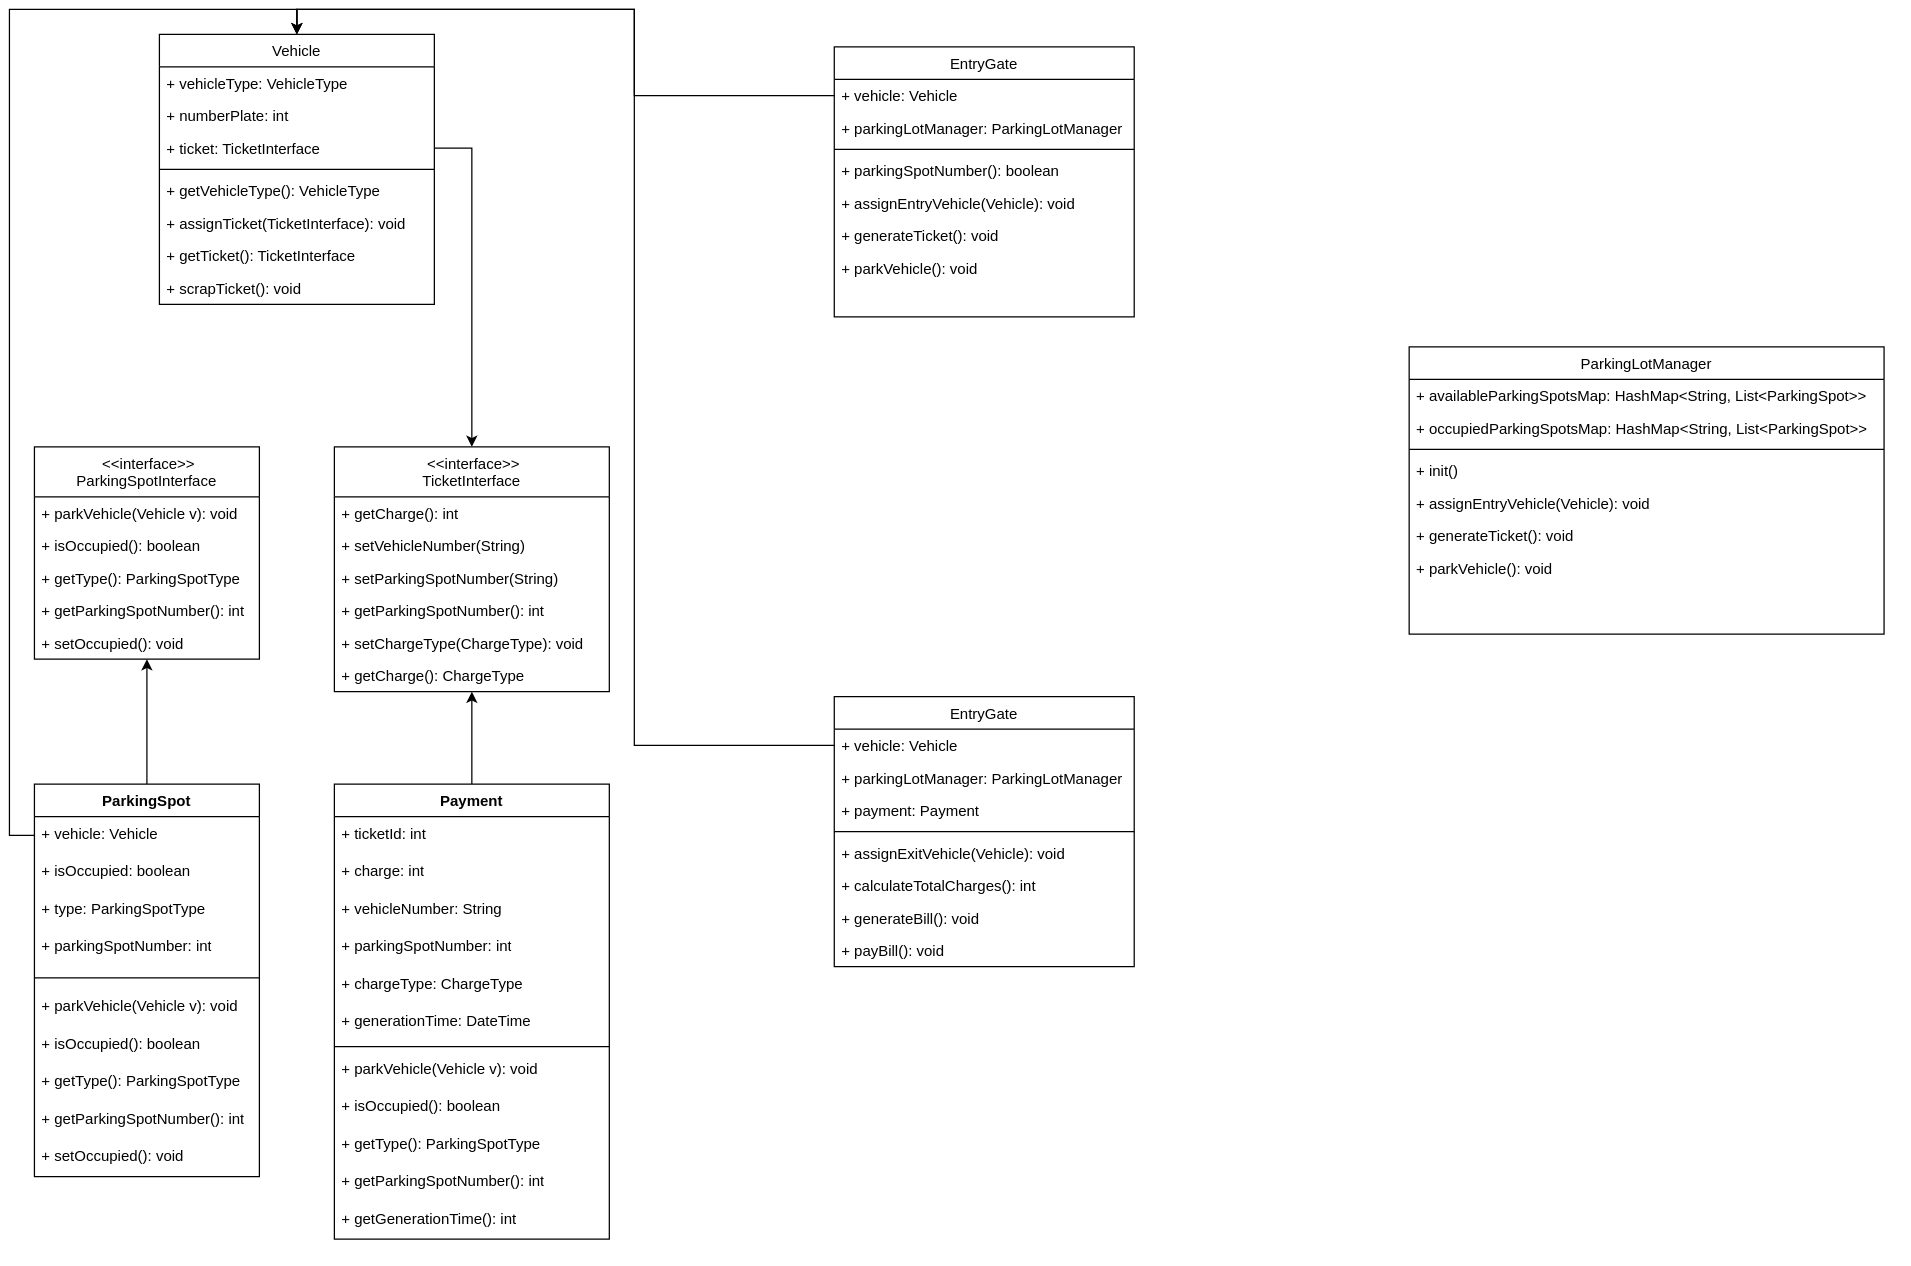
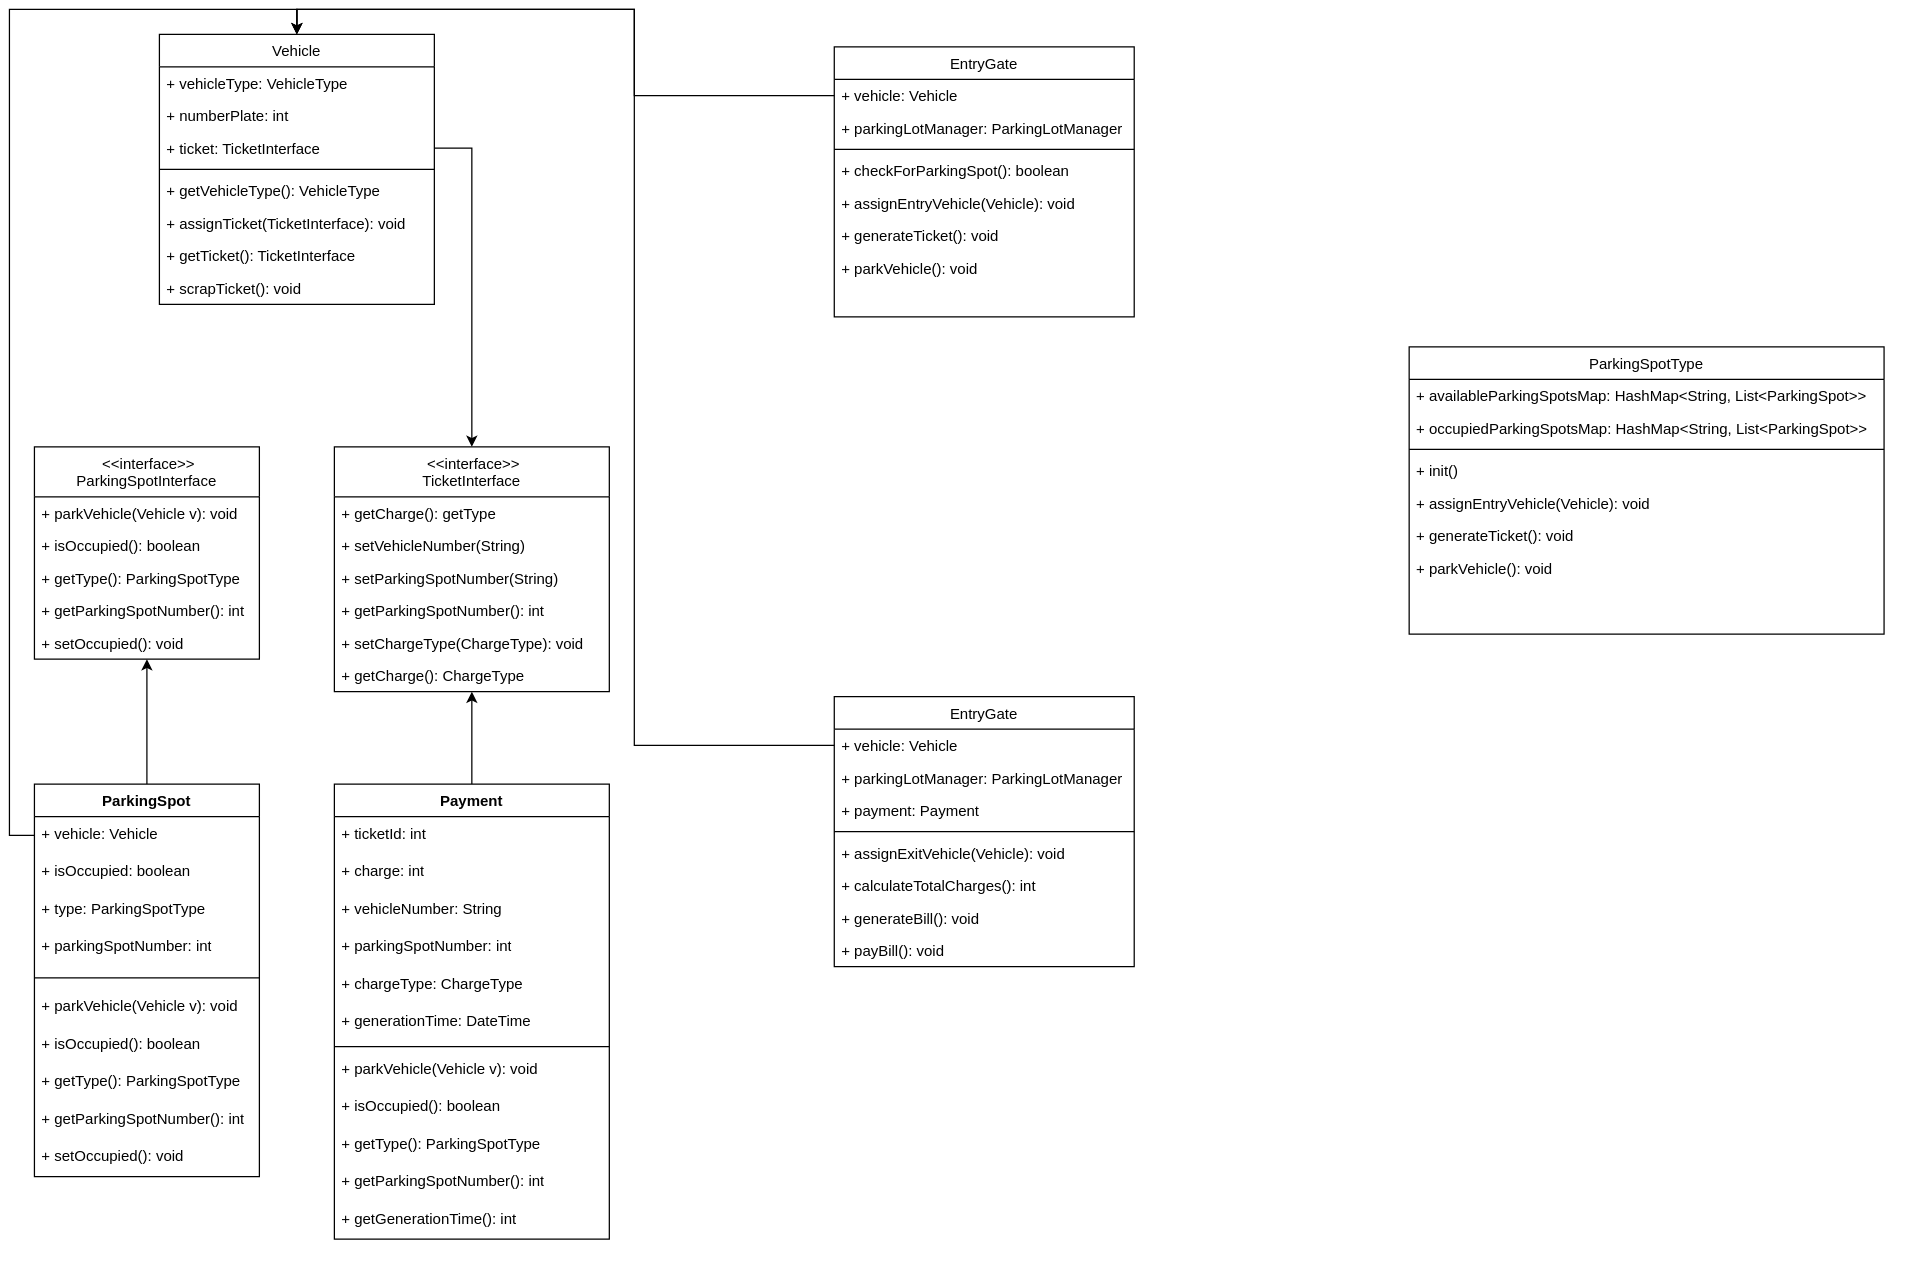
(958, 171) -> (966, 171)
(1646, 364) -> (1646, 364)
(409, 514) -> (428, 514)
